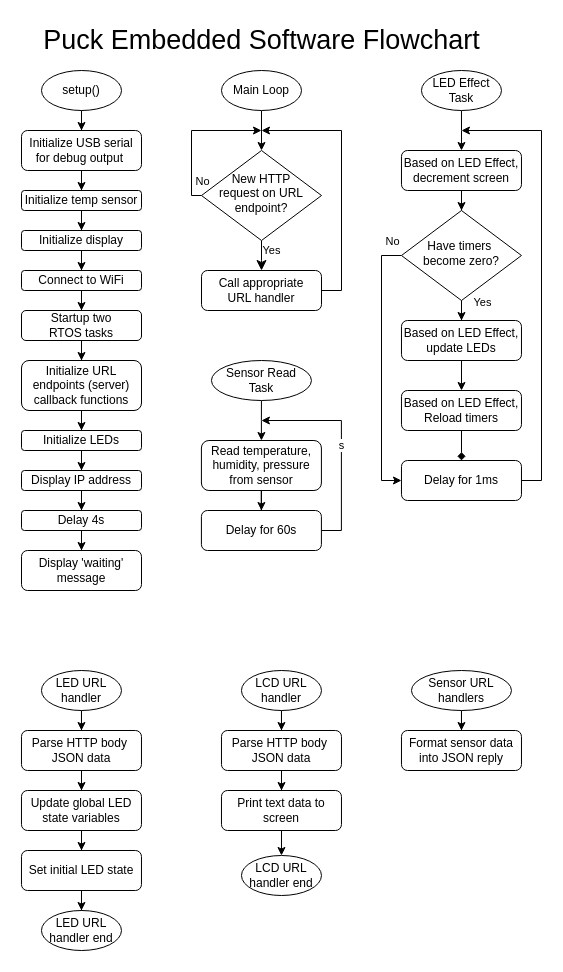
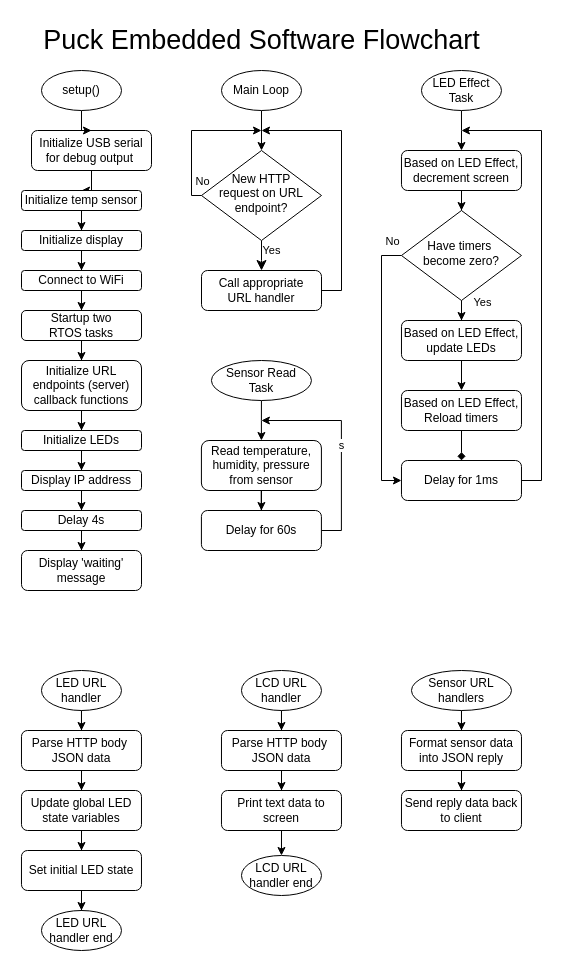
(82, 151) -> (92, 151)
none -> (462, 785)
none -> (461, 811)
